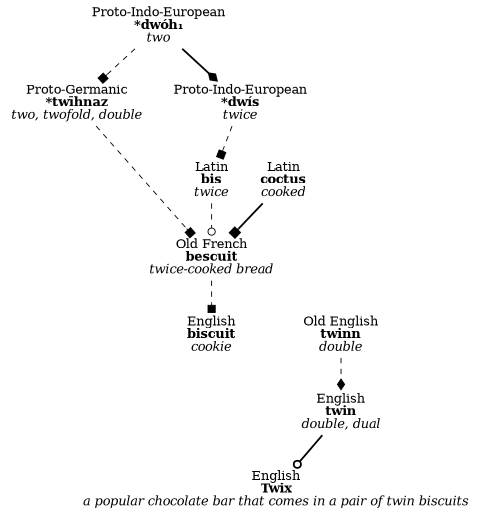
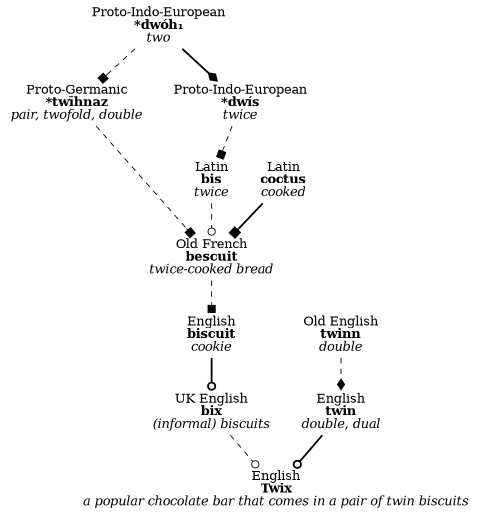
(77, 115) -> (77, 115)
none -> (212, 412)
